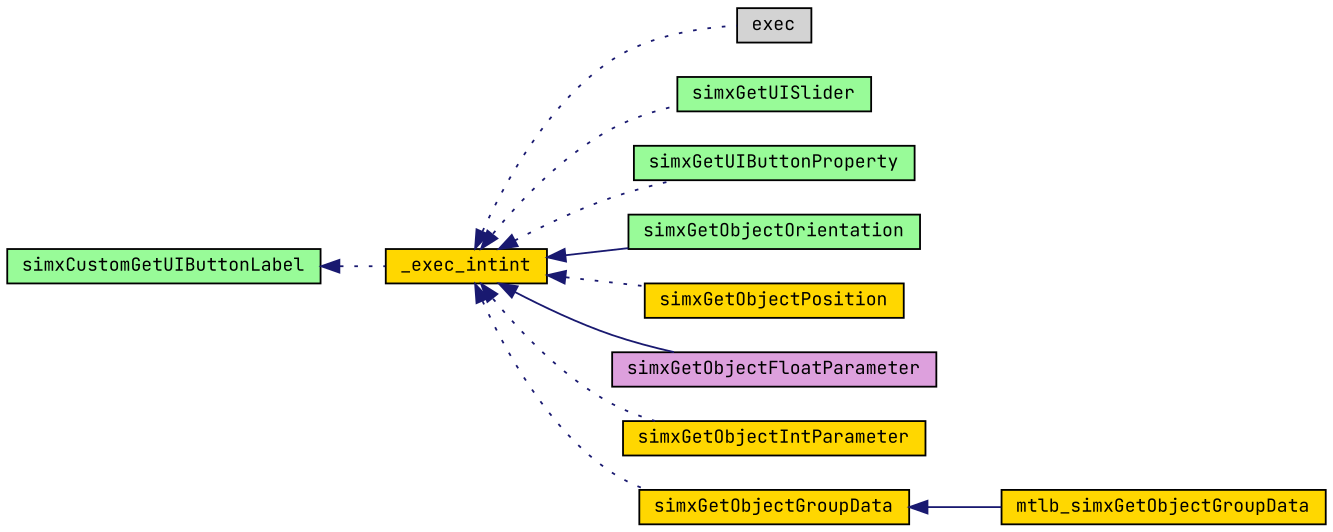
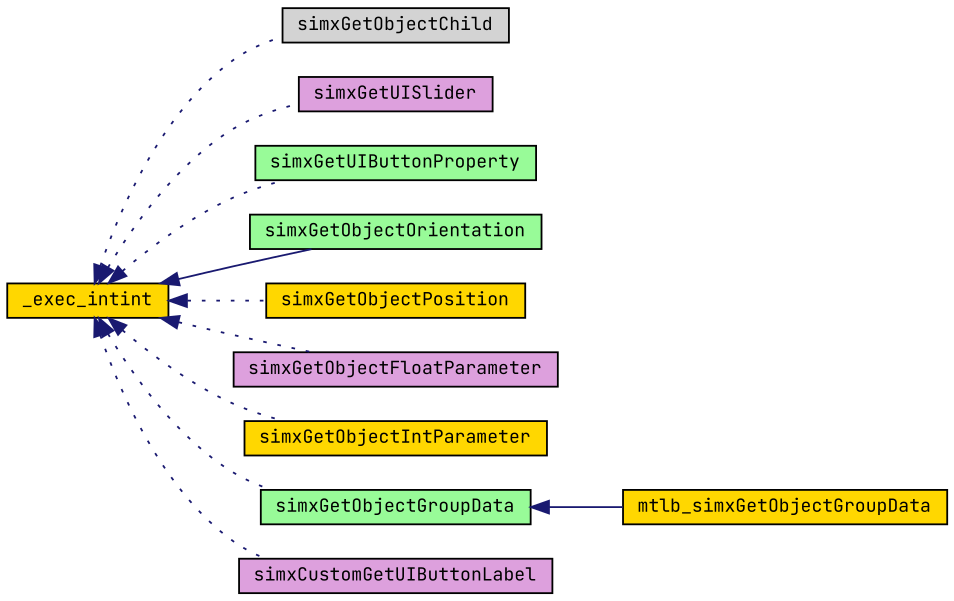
(774, 25) -> (396, 25)
(774, 94) -> (396, 94)
(164, 266) -> (396, 576)
(362, 266) -> (162, 464)
(592, 328) -> (245, 338)
(774, 507) -> (396, 507)
